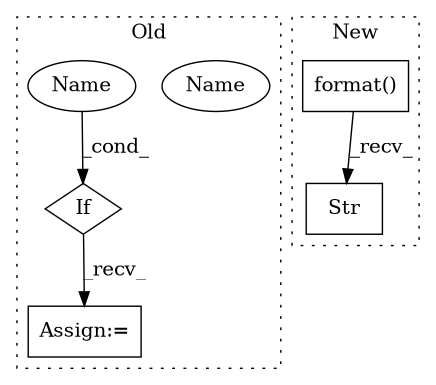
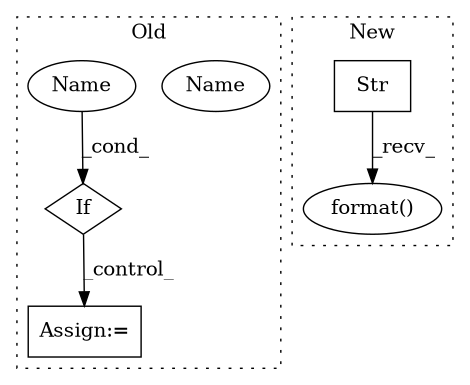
(356, 86) -> (373, 209)
(351, 140) -> (373, 140)
(115, 270) -> (128, 270)
